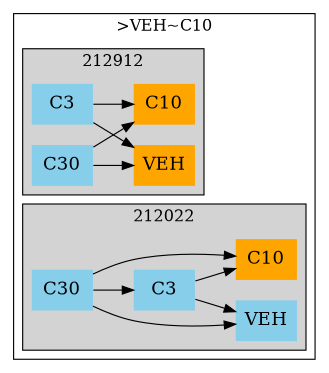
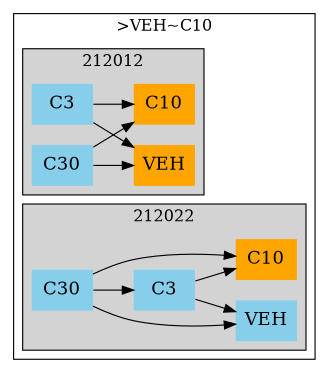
(113, 62) -> (113, 62)
